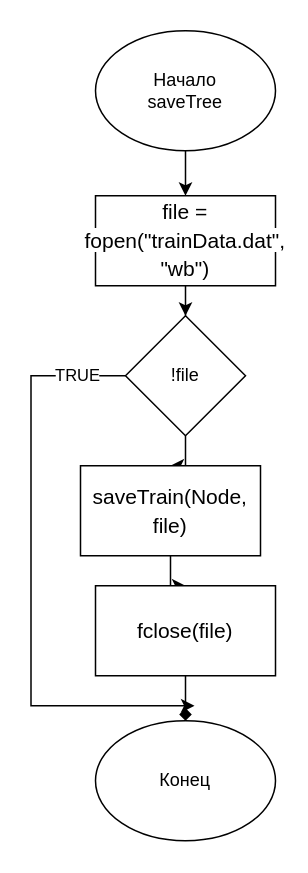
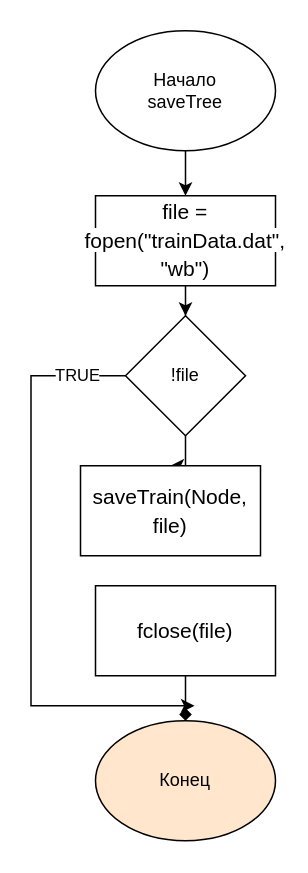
(170, 573) -> none
(185, 781) -> (185, 781)
